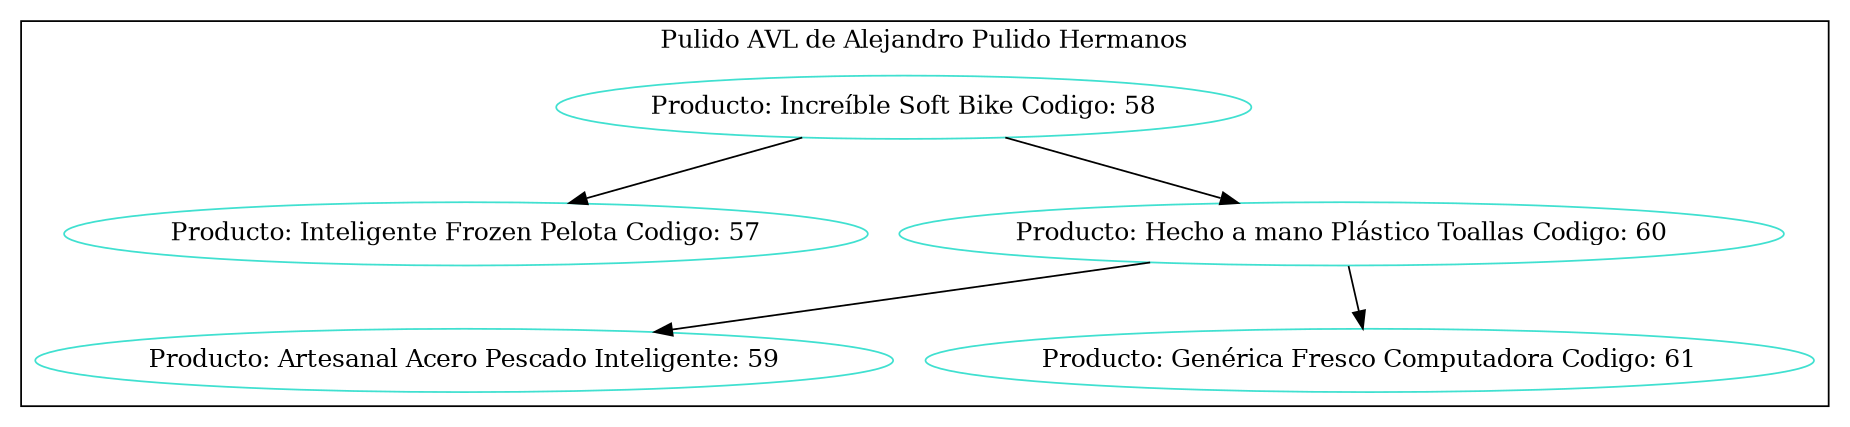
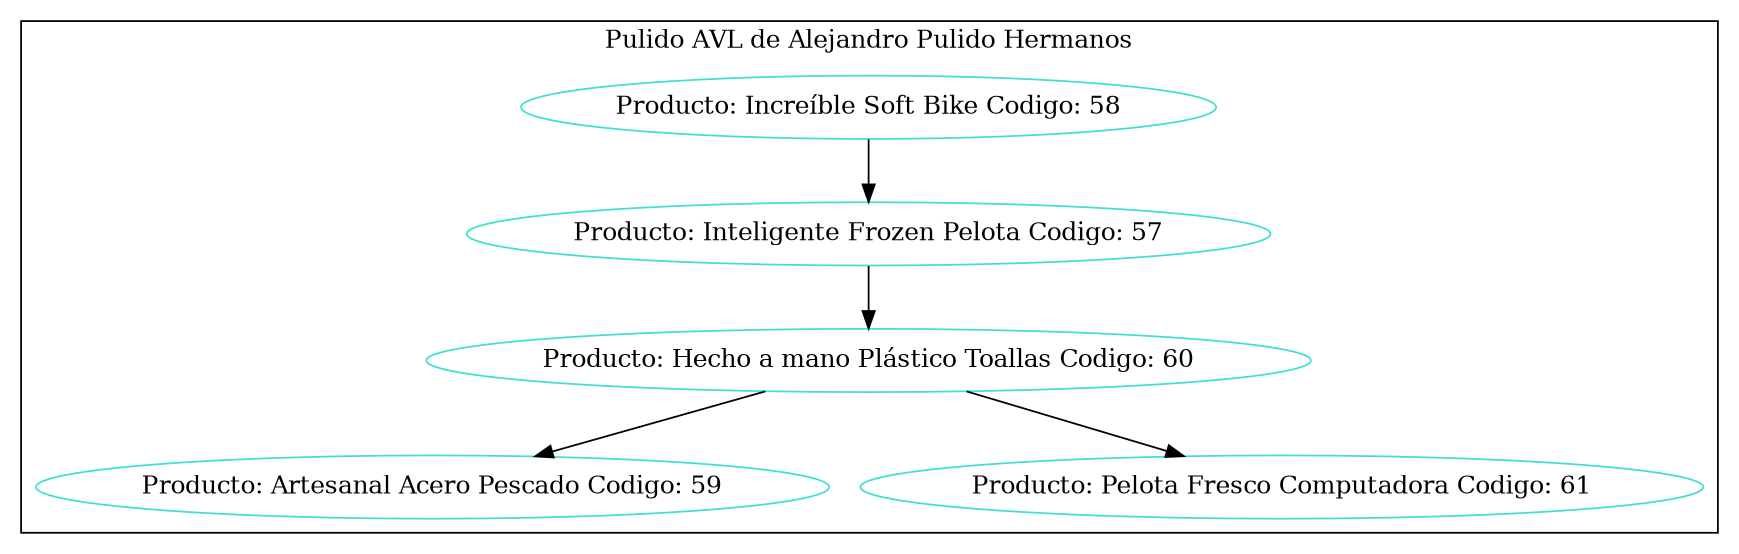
(1113, 168) -> (869, 289)
(464, 360) -> (433, 487)
(1370, 360) -> (1282, 487)
